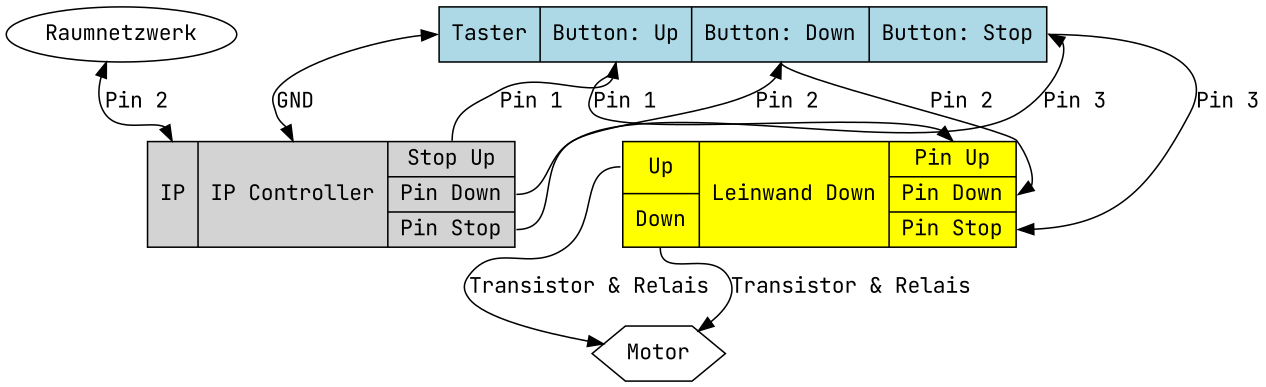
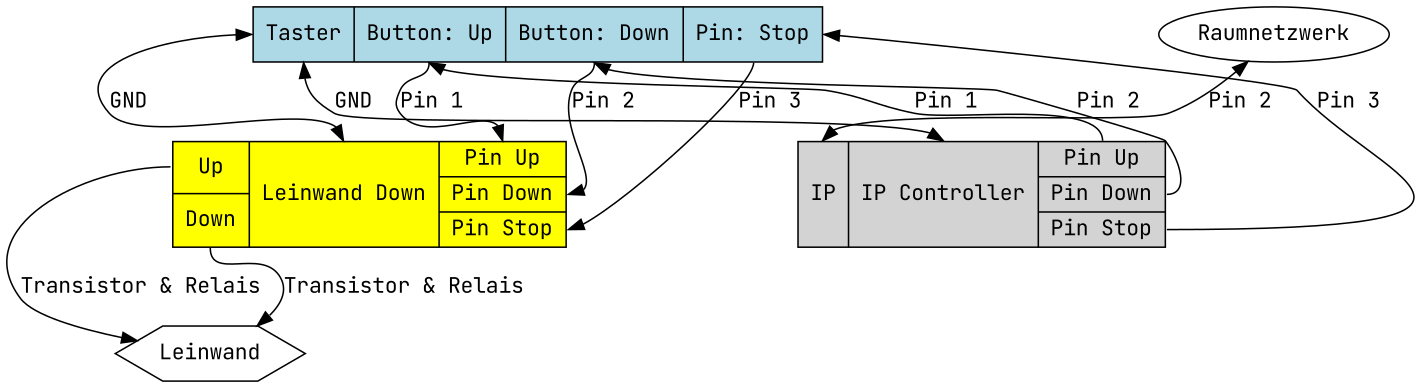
(958, 34) -> (753, 34)
none -> (130, 123)
(451, 158) -> (1102, 158)
(659, 354) -> (210, 354)
